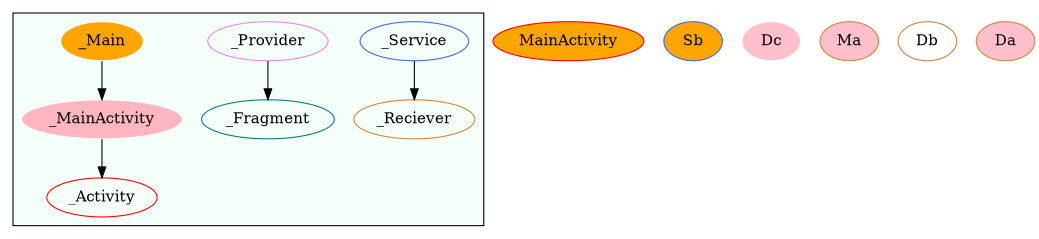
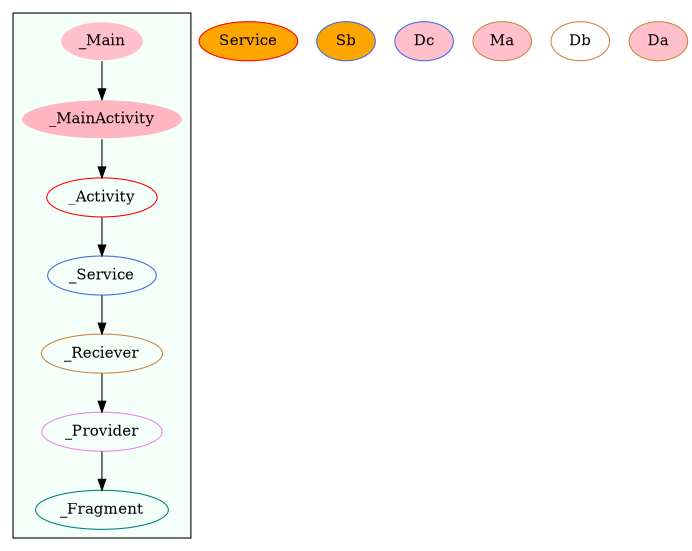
(102, 41) -> (102, 41)
(568, 41) -> (248, 41)
(771, 41) -> (424, 41)
none -> (102, 231)
none -> (102, 387)
